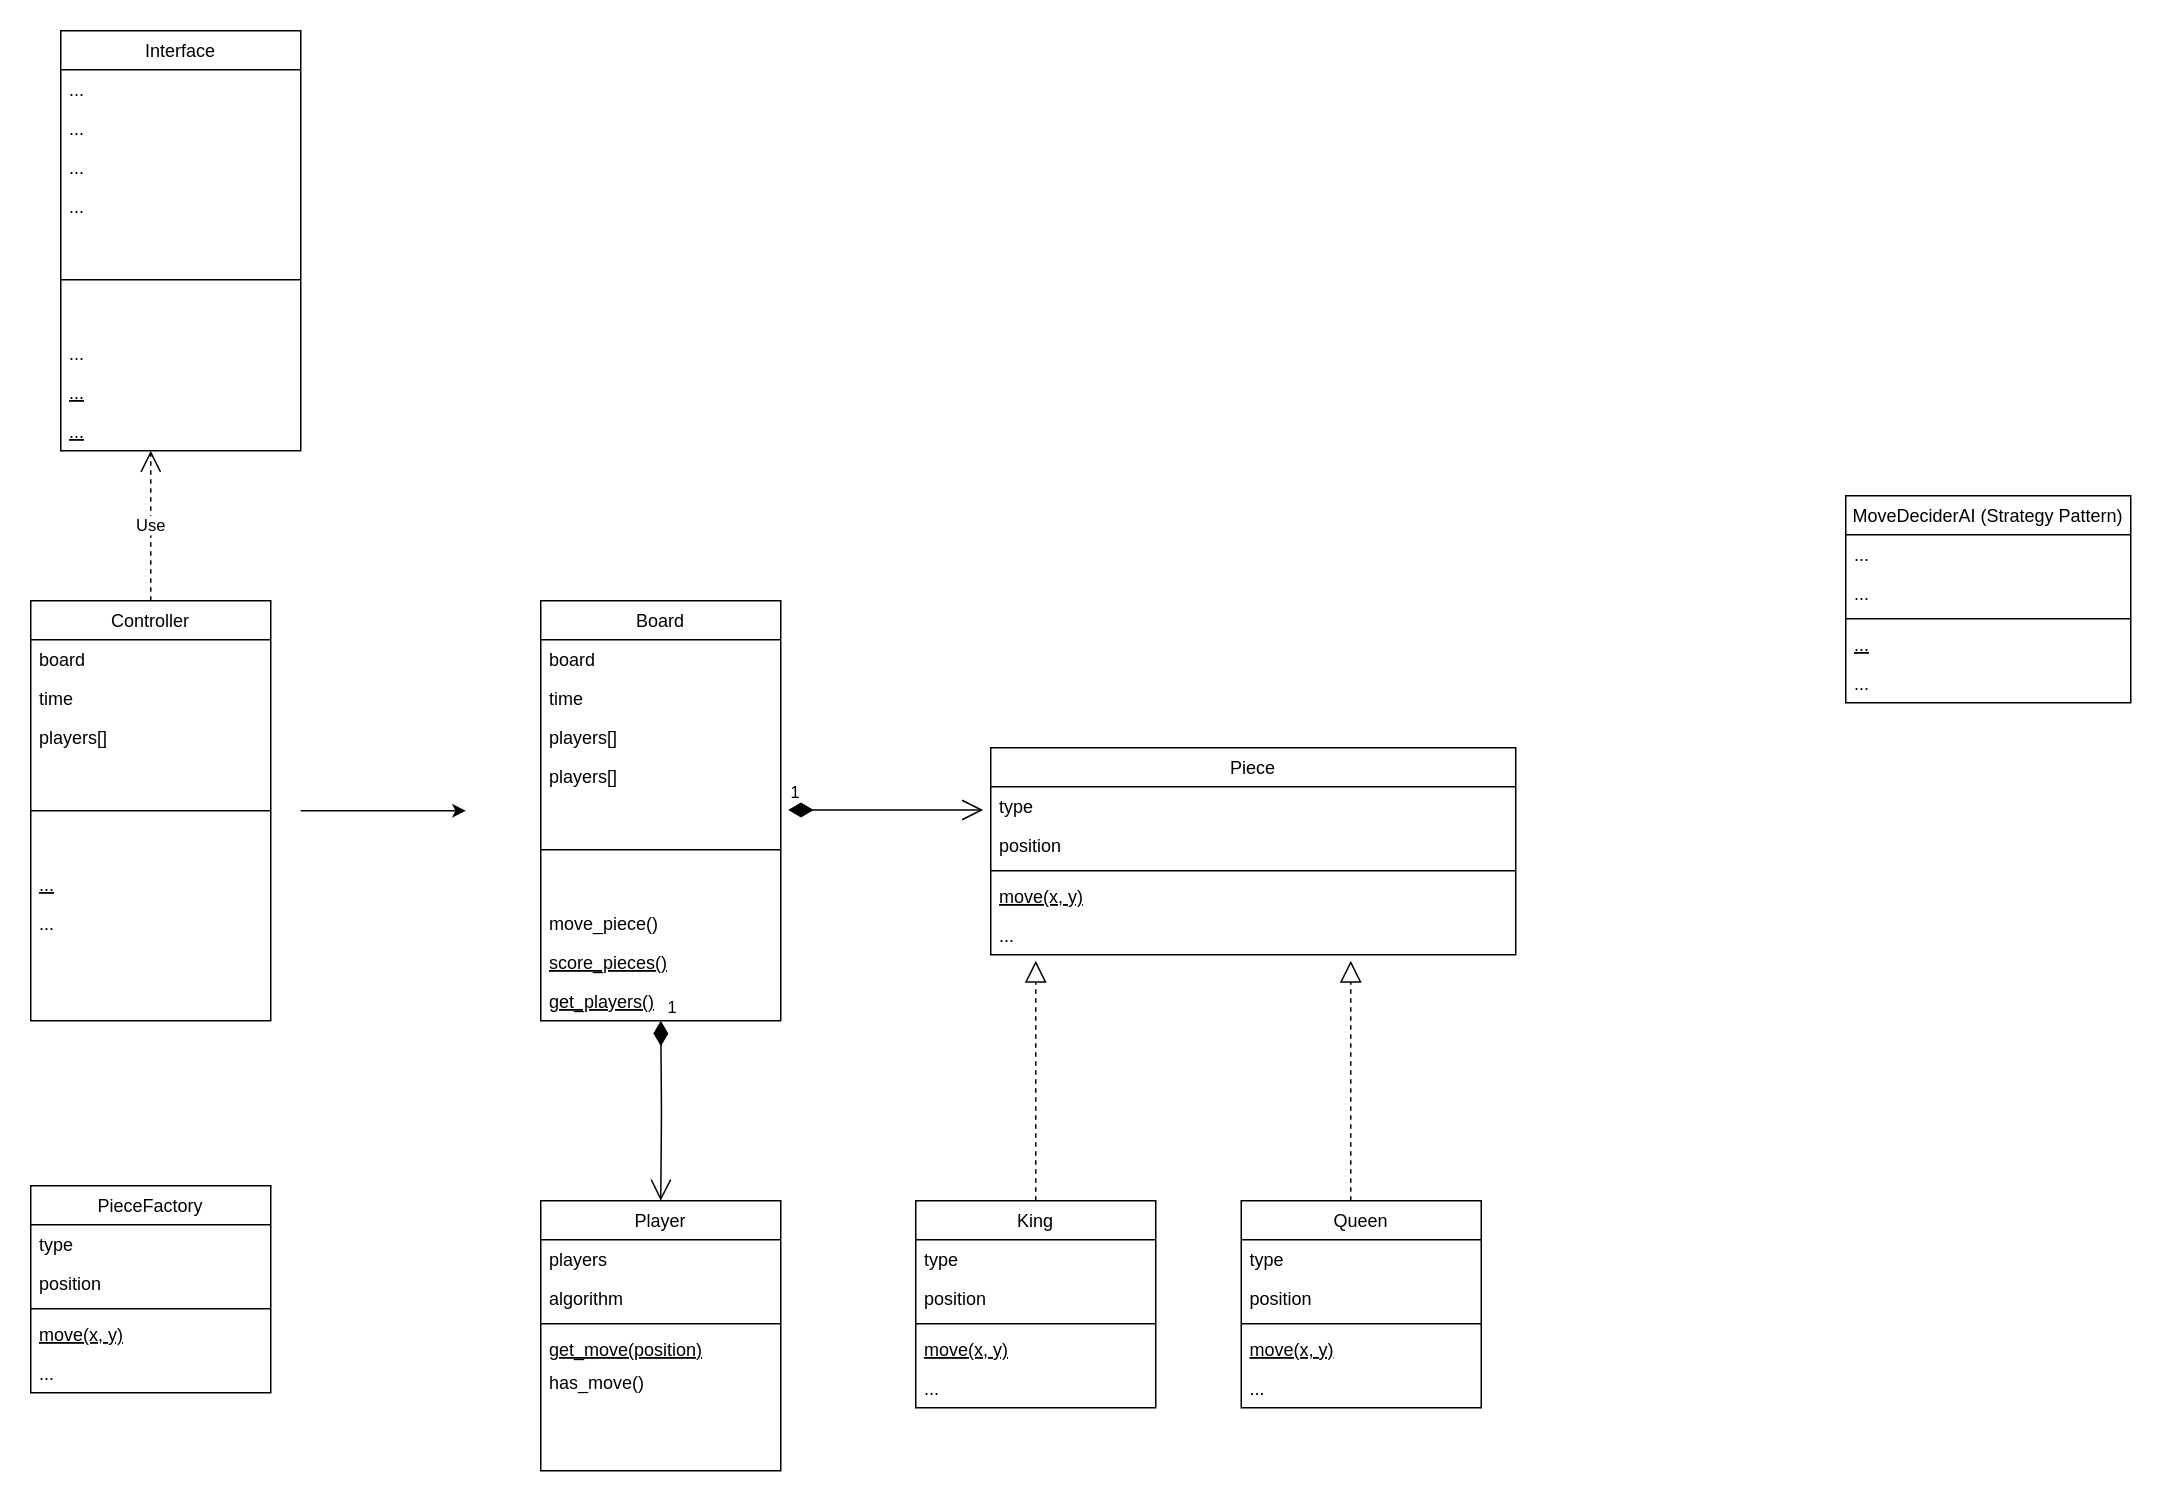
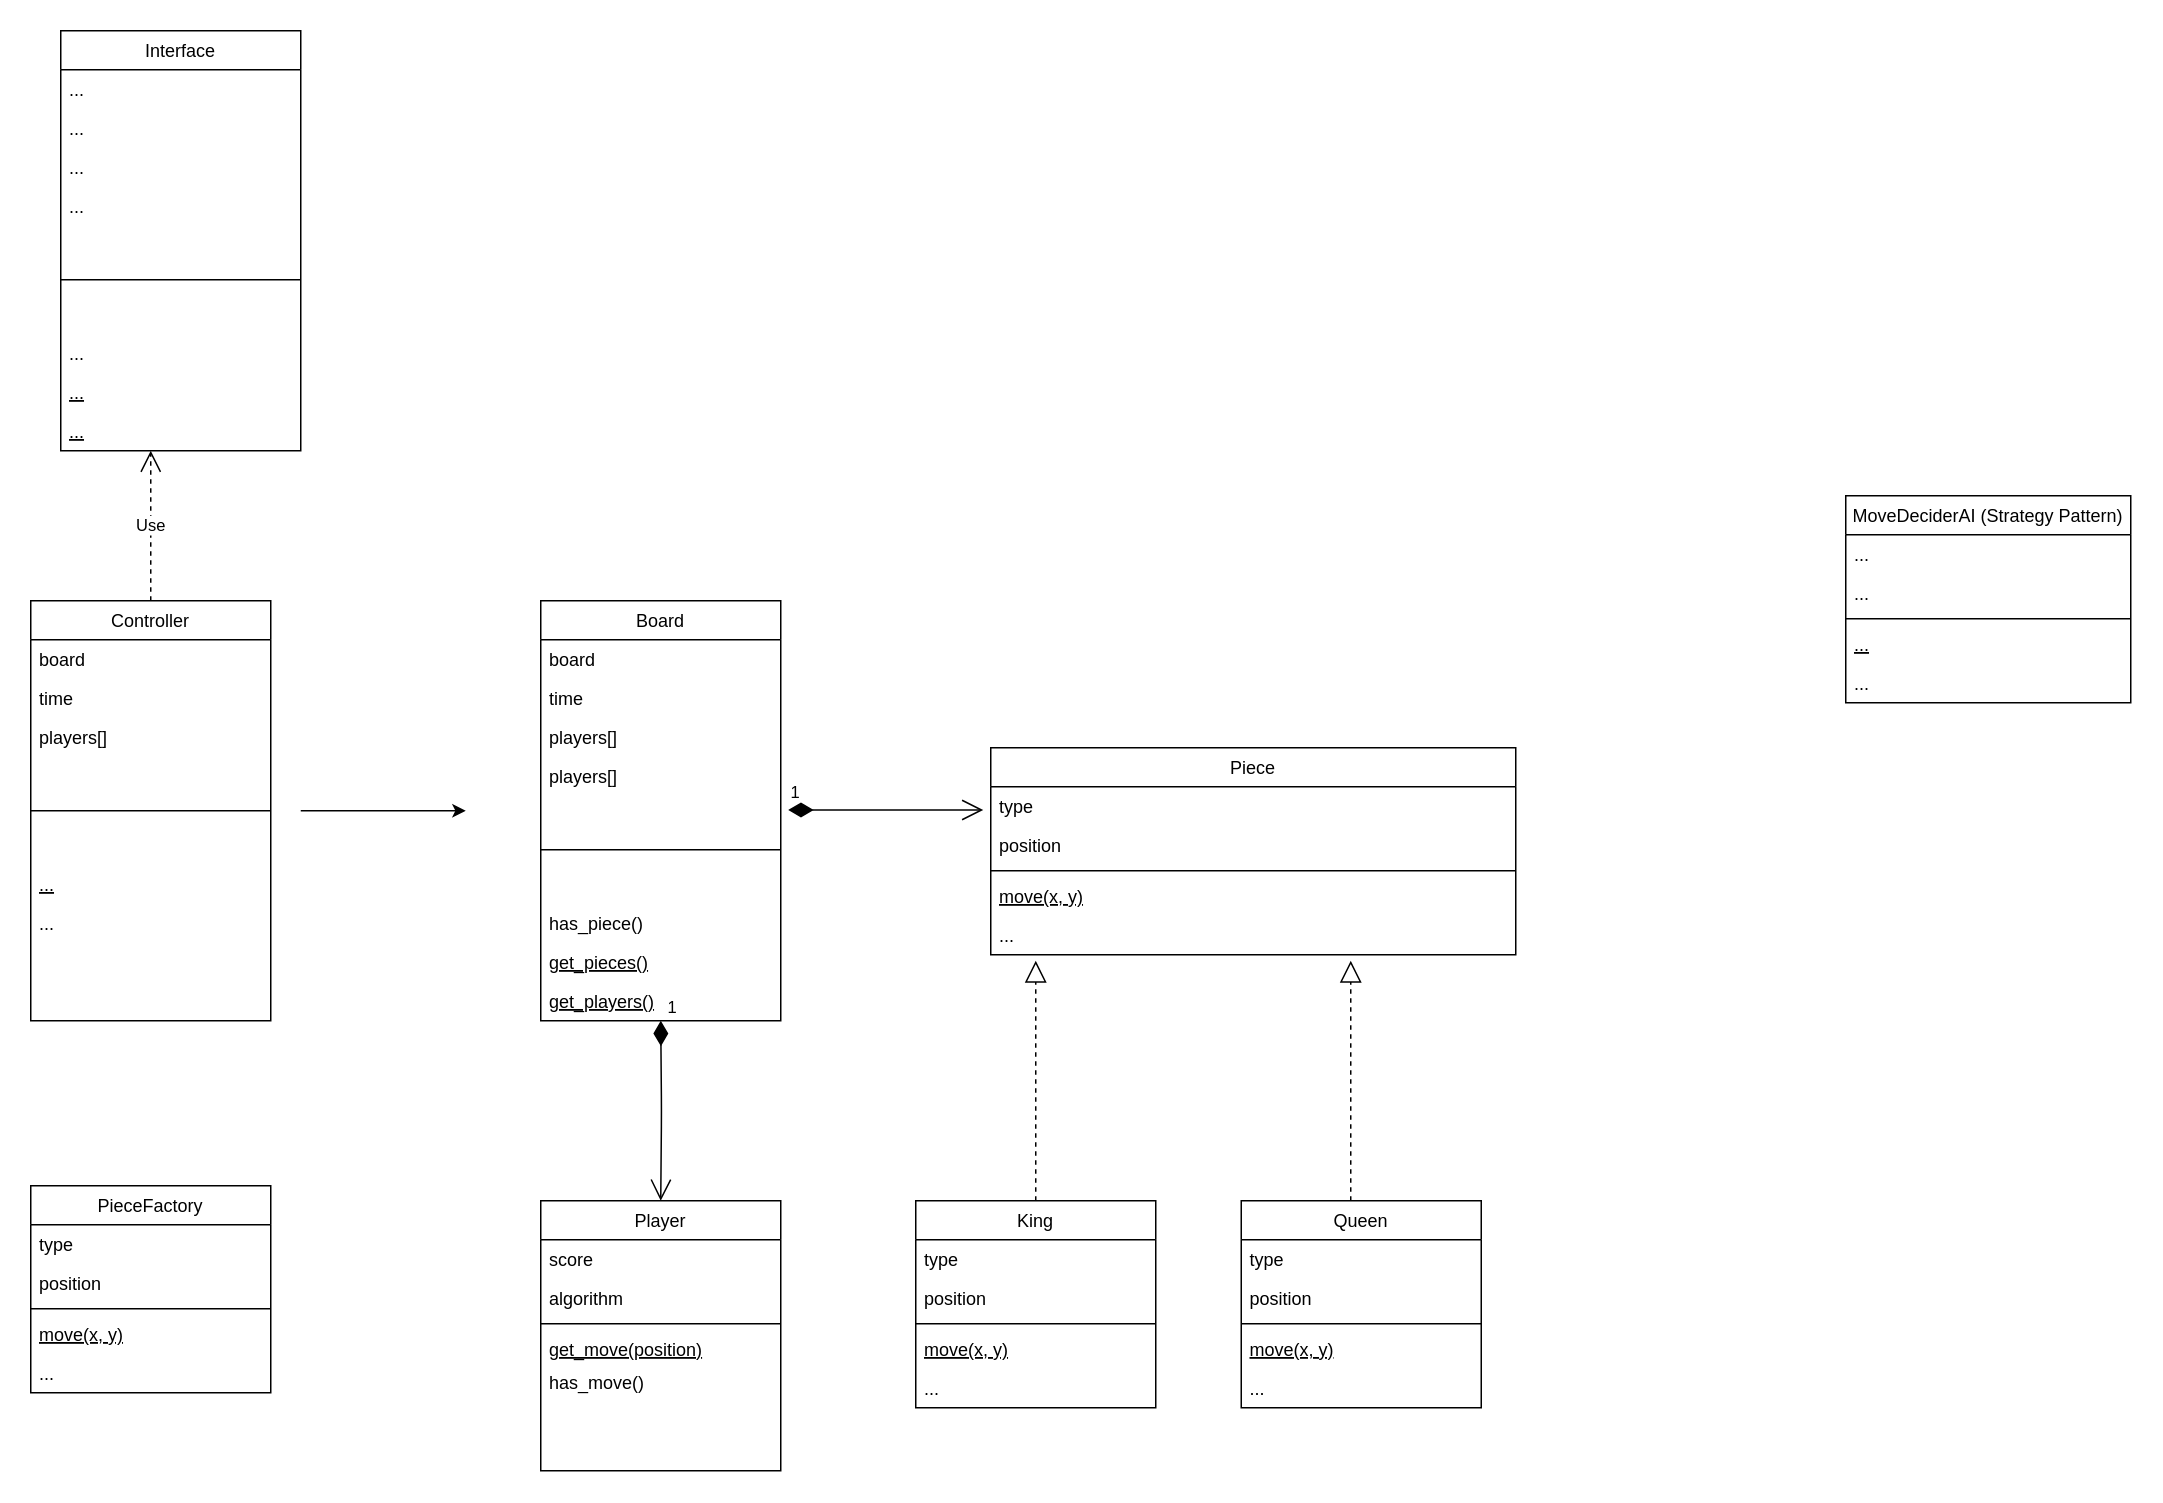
(607, 924) -> (602, 924)
(617, 963) -> (607, 963)
(582, 1260) -> (574, 1260)
